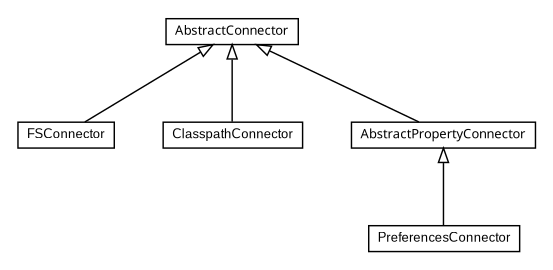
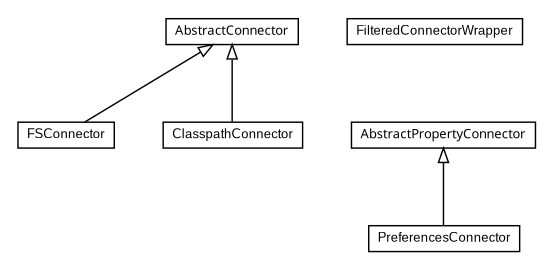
none -> (435, 32)
(344, 87) -> none
